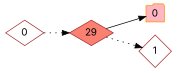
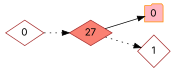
(91, 33) -> (91, 33)
